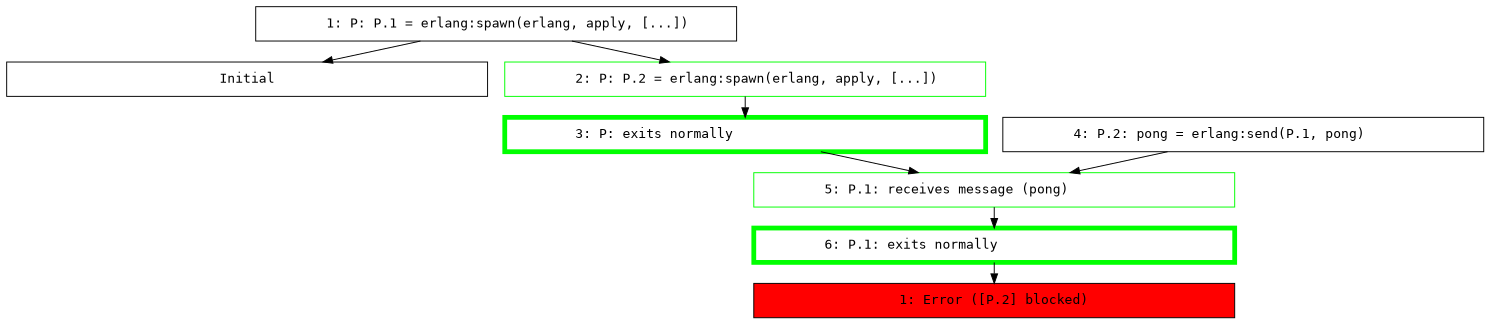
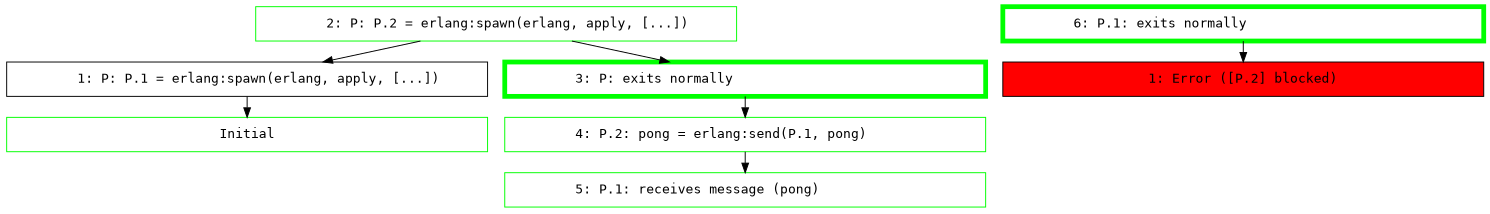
(616, 50) -> (376, 50)
(247, 79) -> (247, 135)
(1243, 135) -> (745, 135)
(865, 161) -> (745, 102)
(994, 213) -> none
